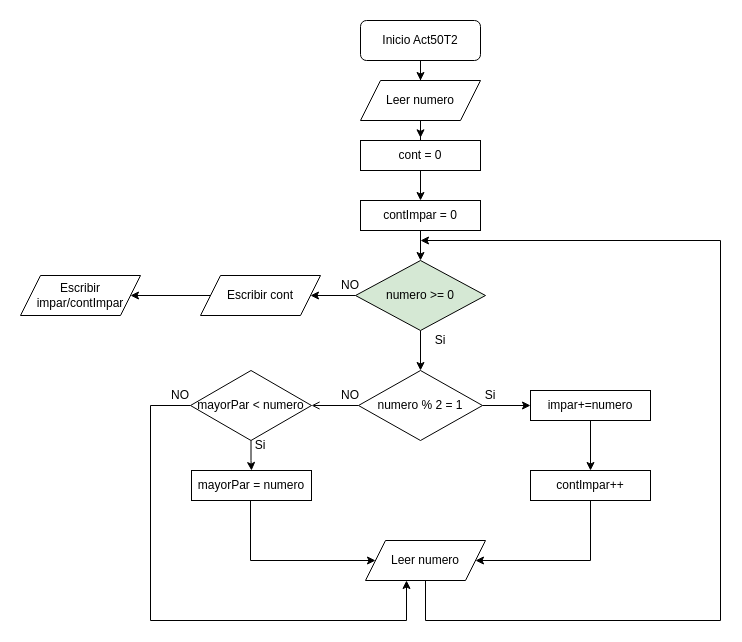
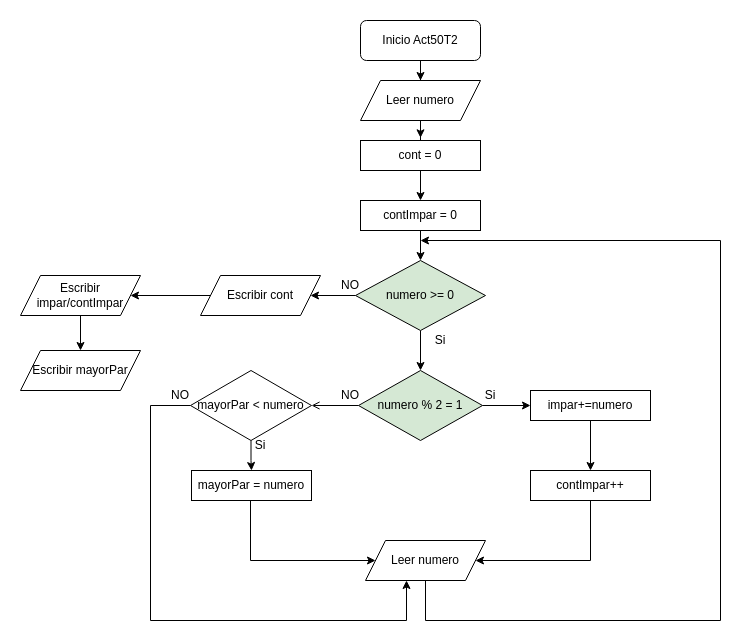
none -> (81, 335)
none -> (81, 371)
(421, 406) -> (421, 406)
